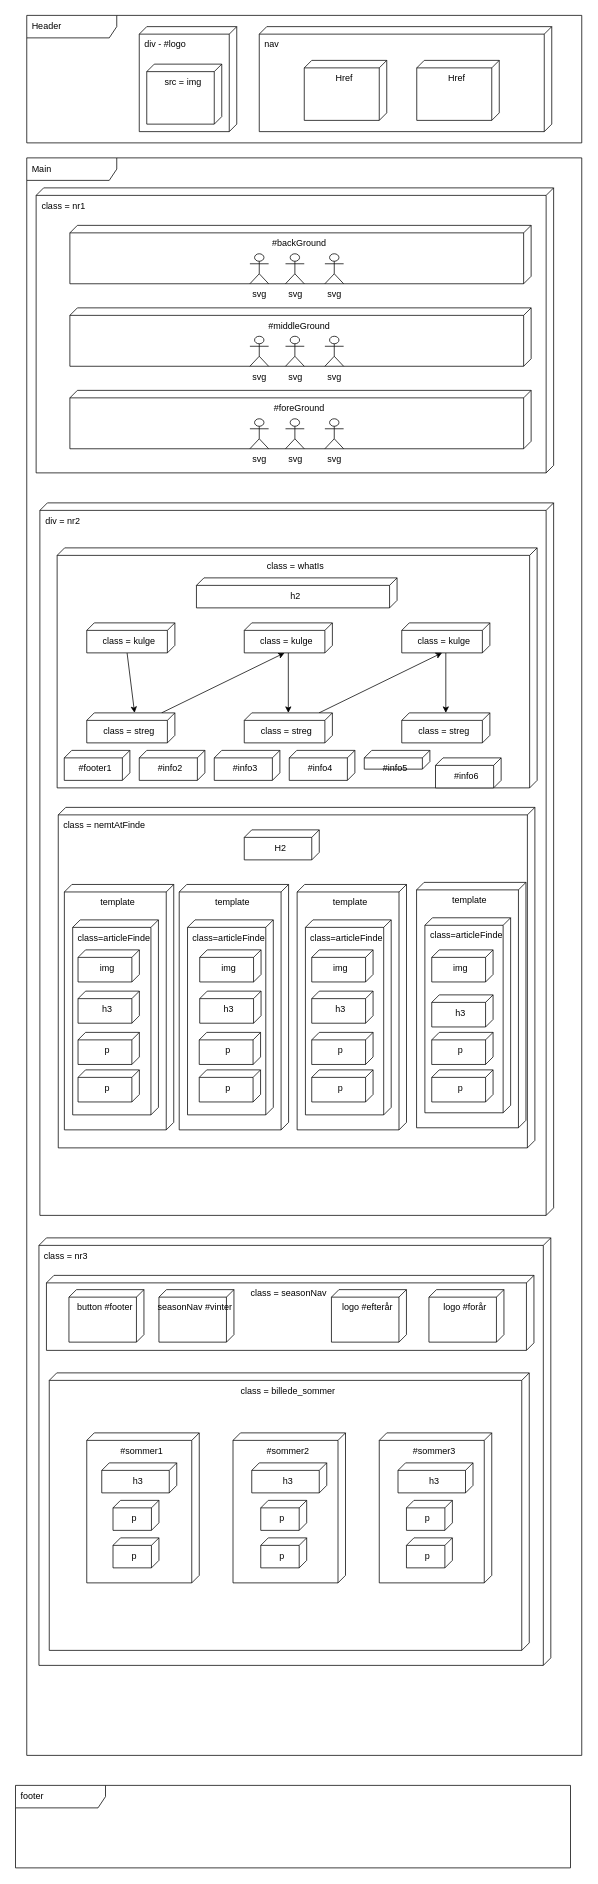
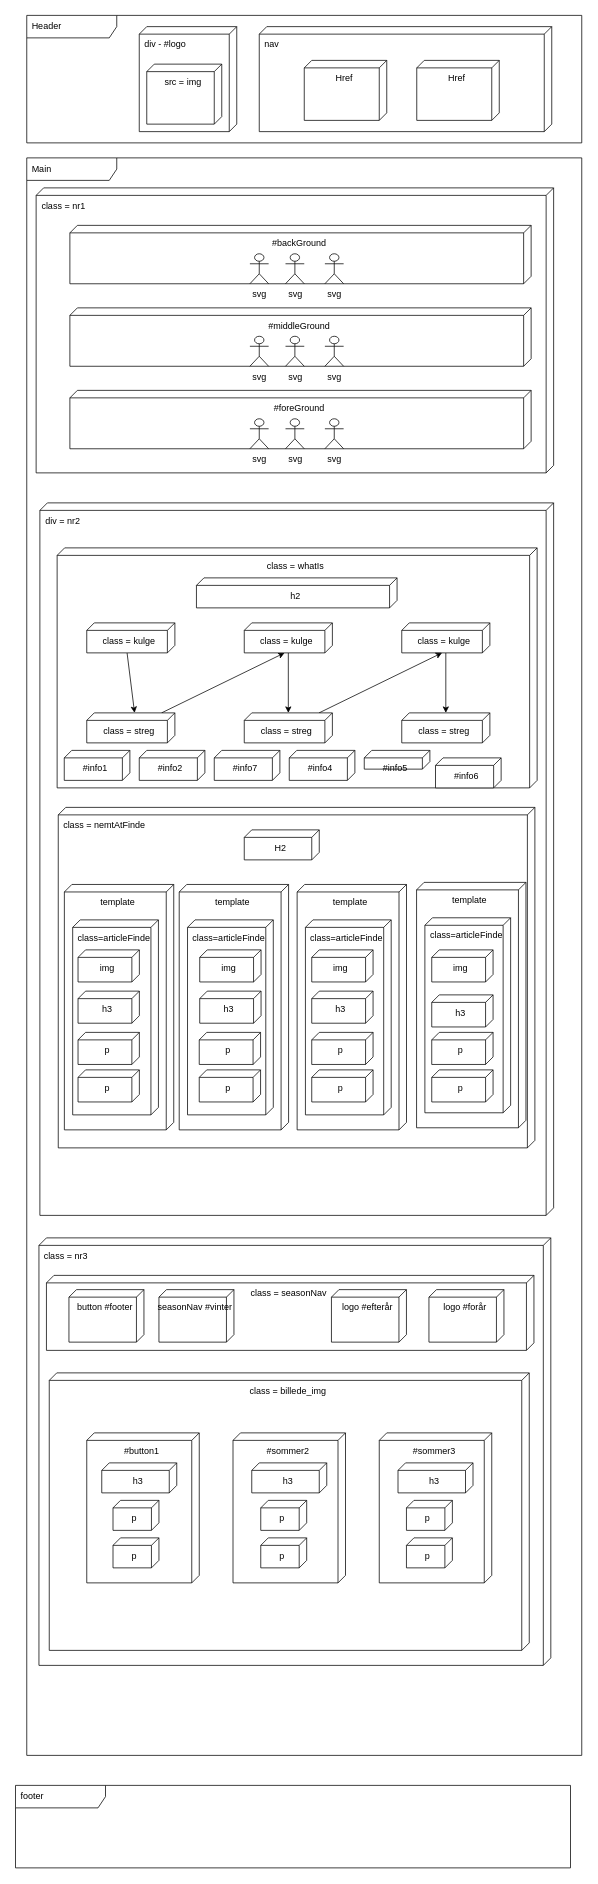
(95, 769) -> (95, 769)
(245, 769) -> (245, 769)
(288, 1391) -> (288, 1391)
(142, 1451) -> (142, 1451)
